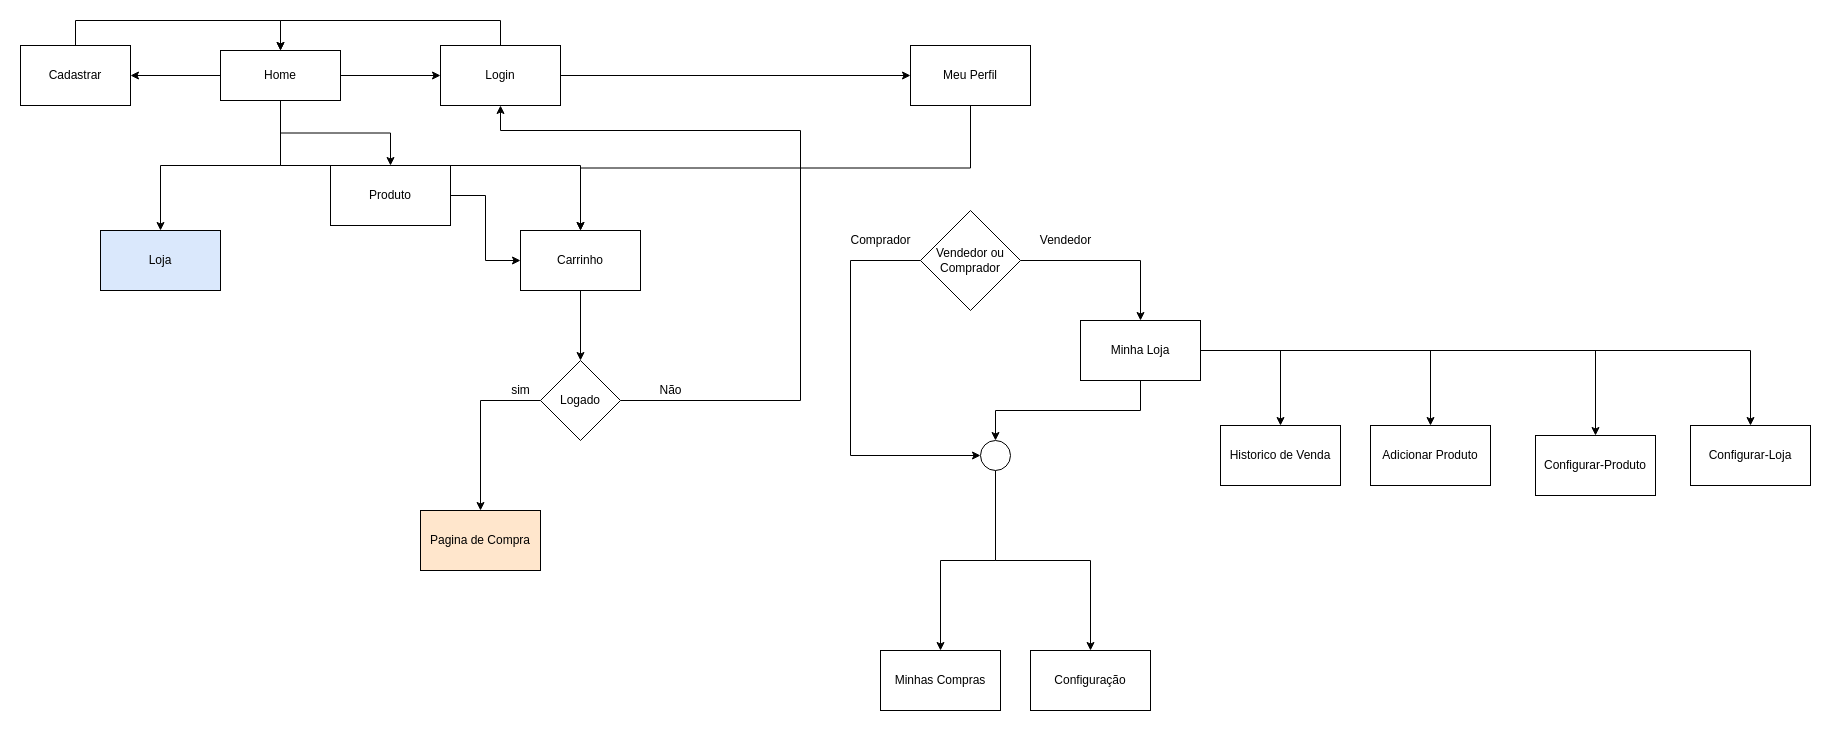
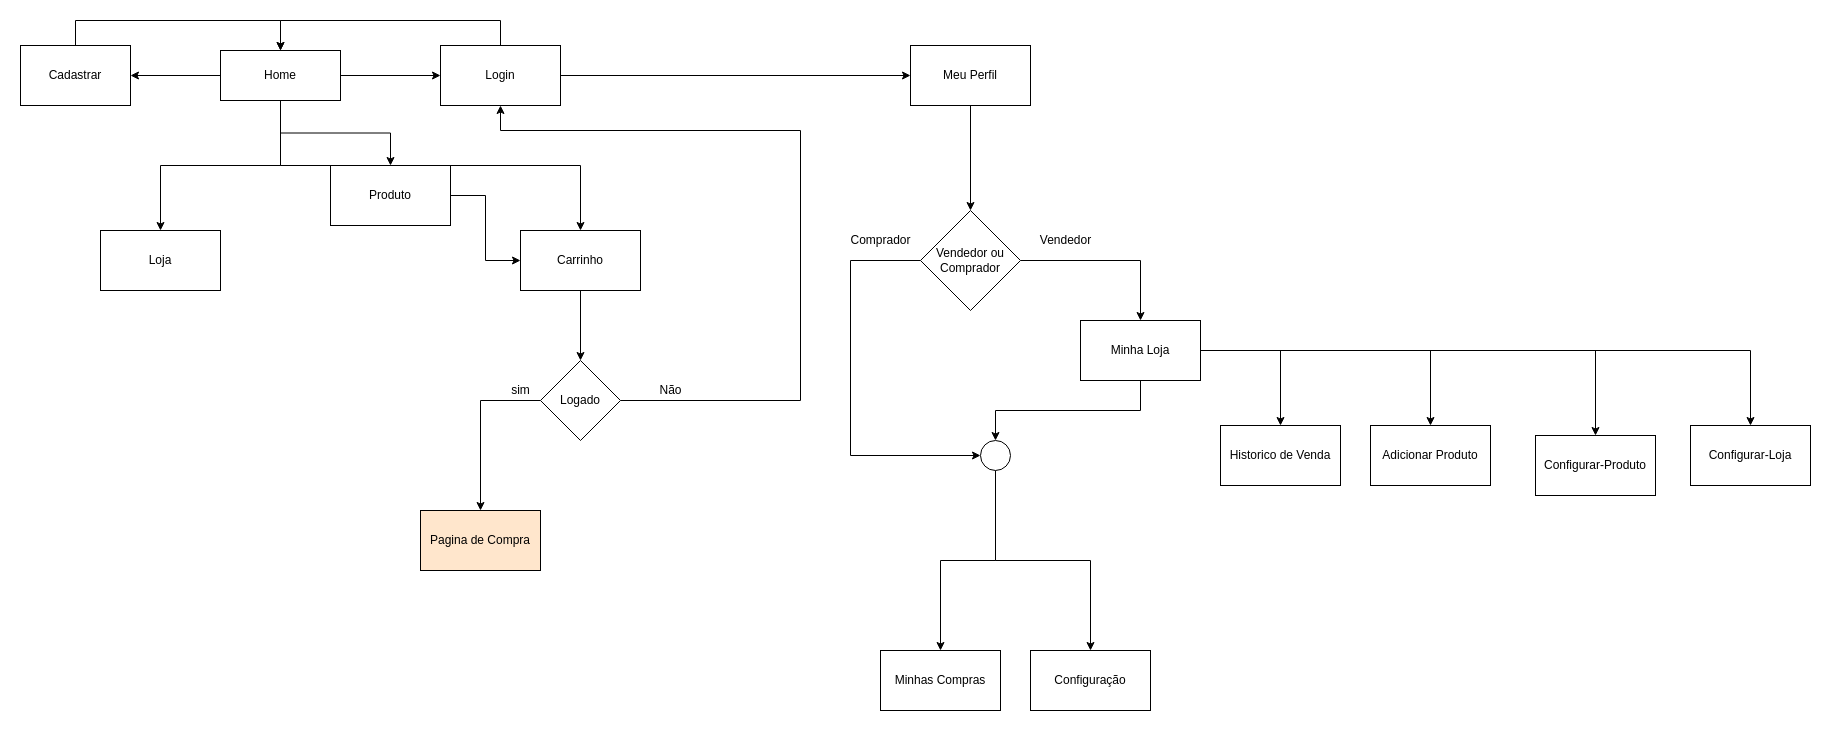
(778, 168) -> (971, 185)
(161, 261) -> (161, 261)
